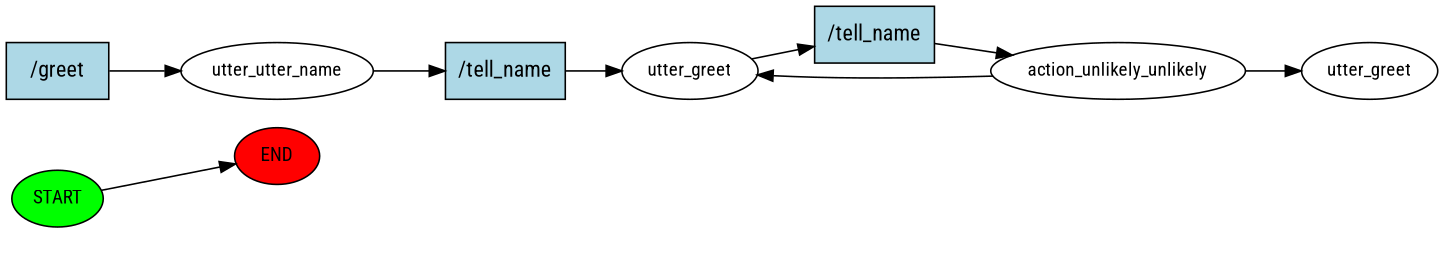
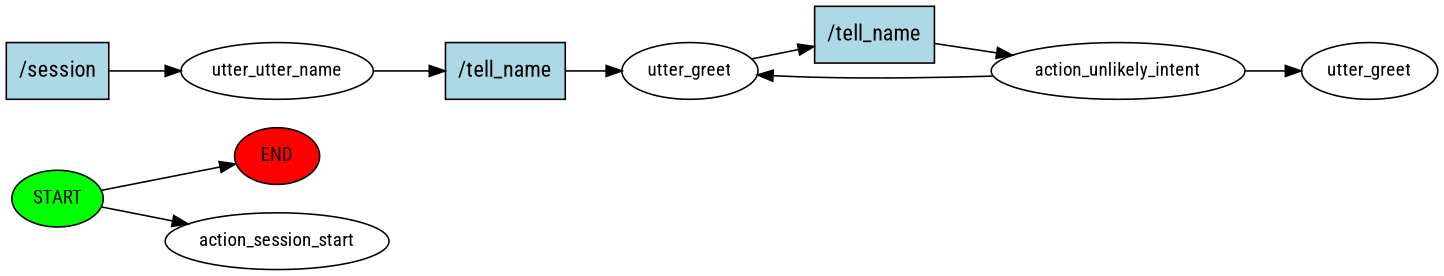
(58, 71) -> (58, 71)
(1118, 71) -> (1118, 71)
none -> (277, 241)
